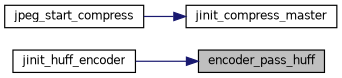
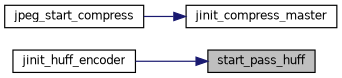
(261, 61) -> (261, 61)
